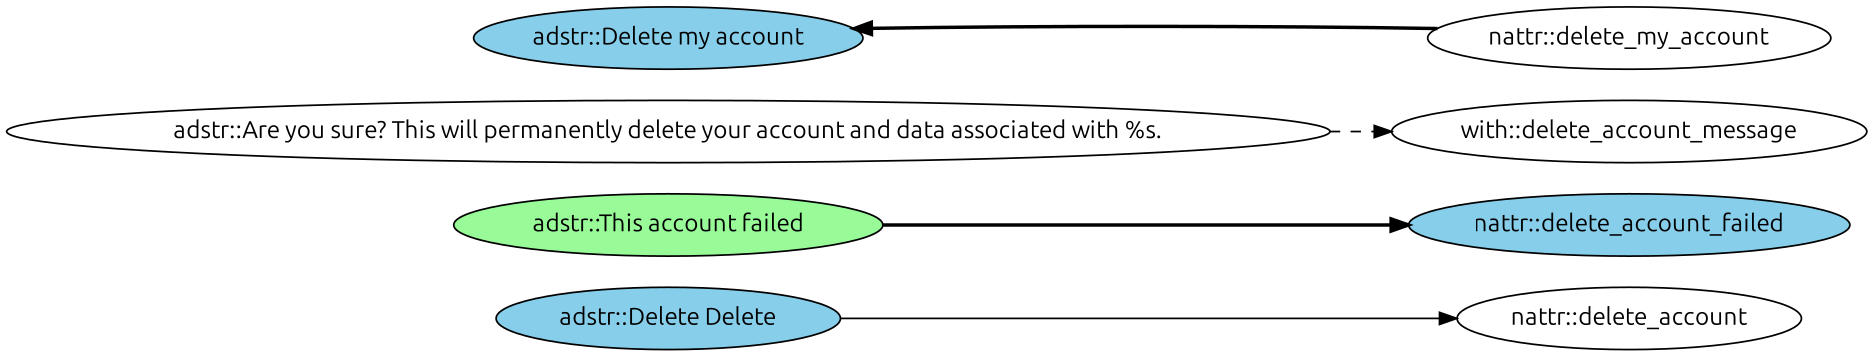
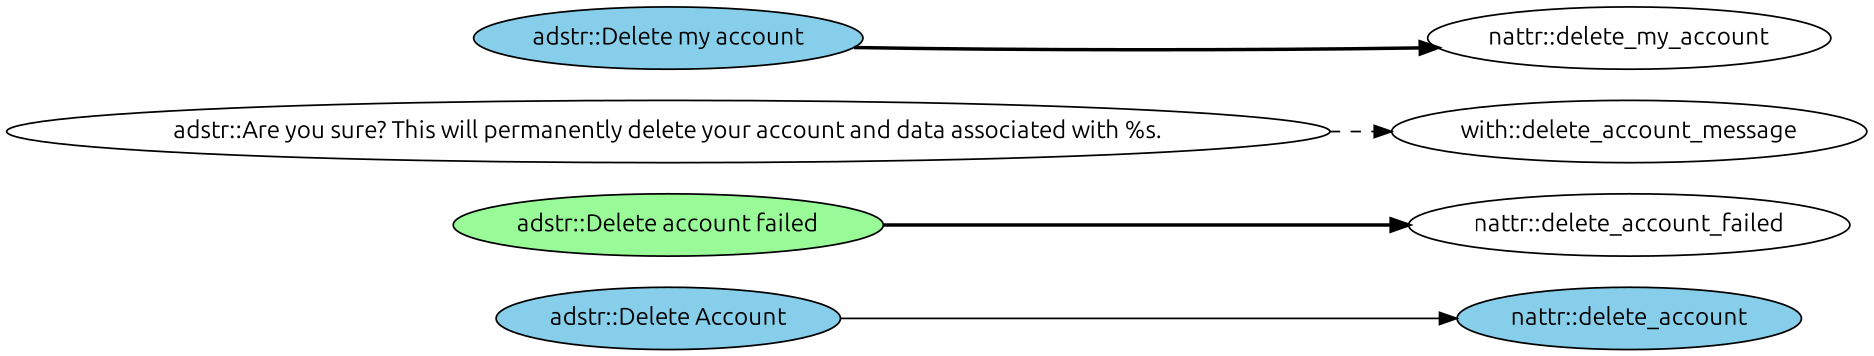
(1155, 26) -> (1137, 50)
(668, 225) -> (668, 225)
(1629, 225) -> (1629, 225)
(668, 318) -> (668, 318)
(1629, 318) -> (1629, 318)
